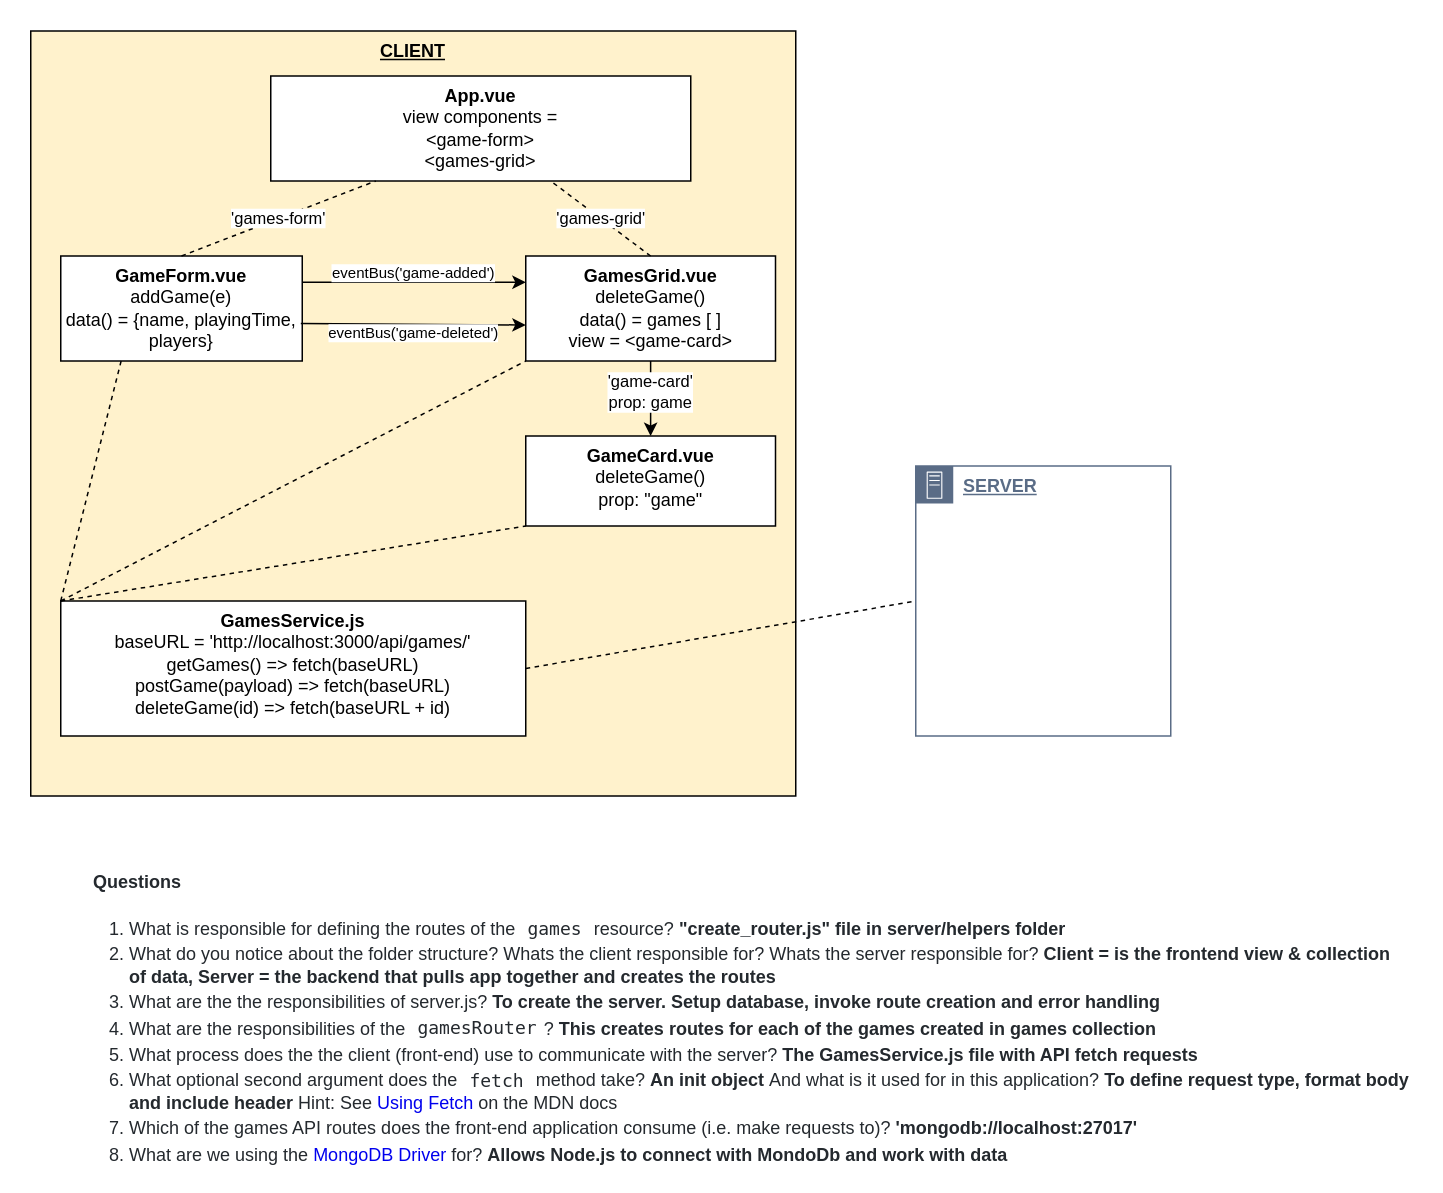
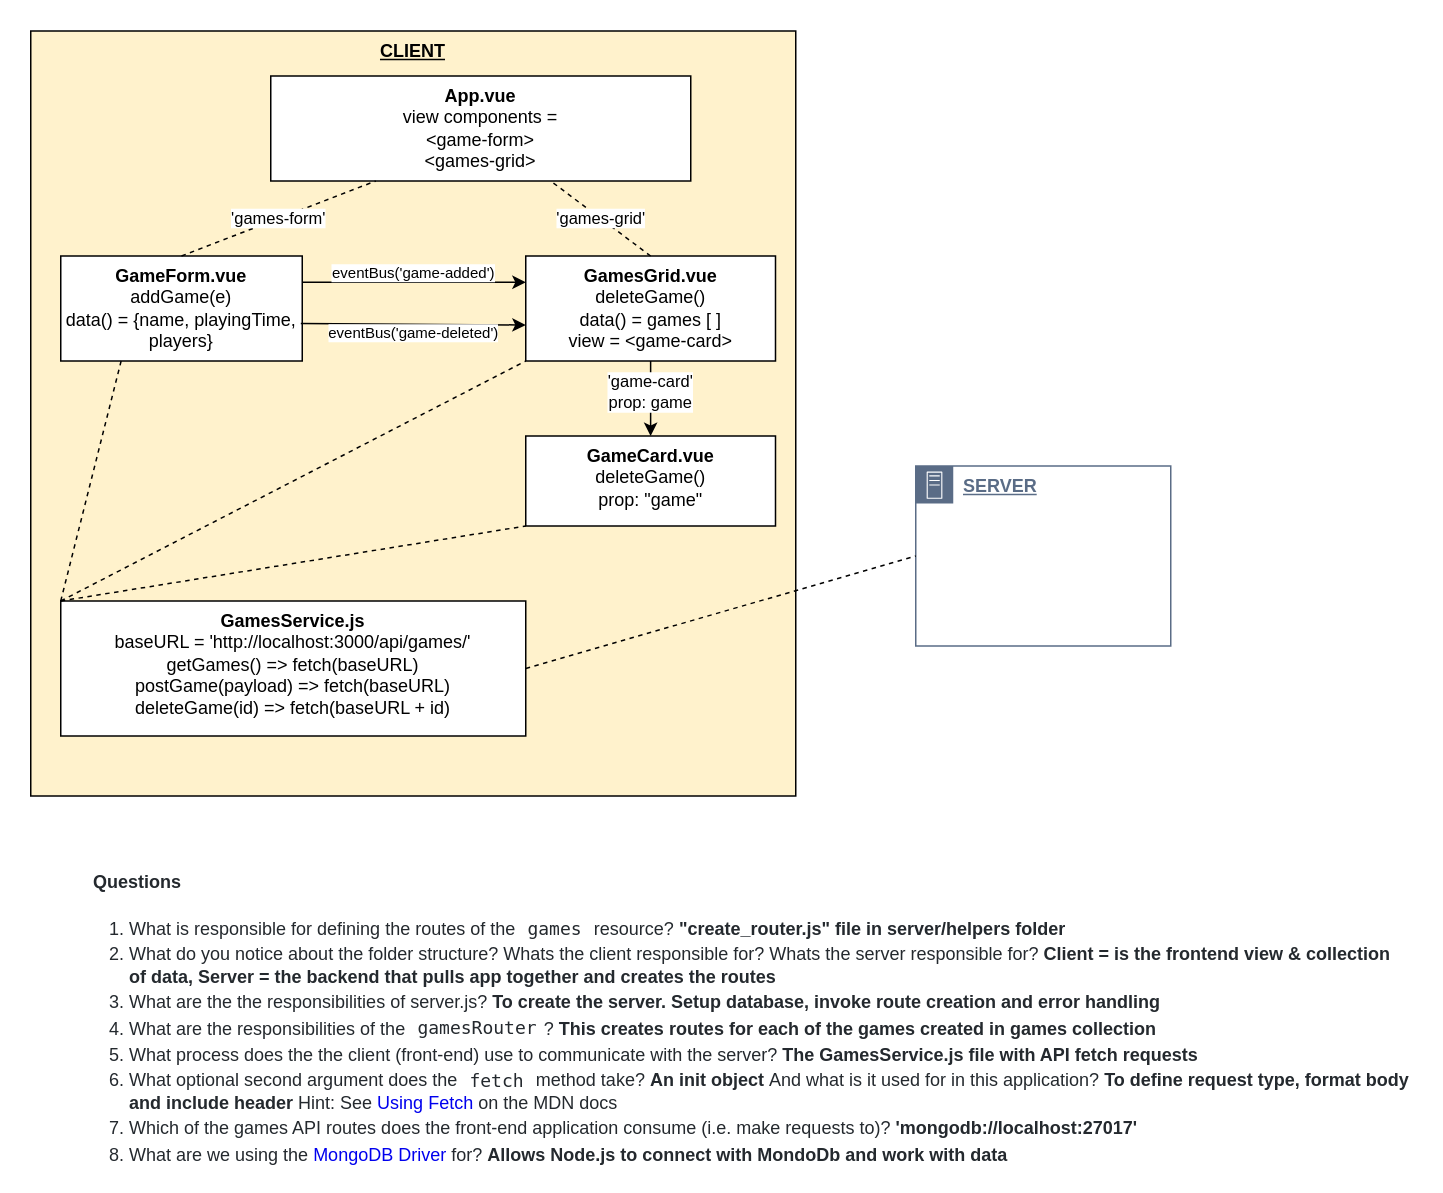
(1043, 601) -> (1043, 556)
